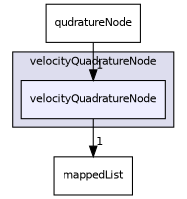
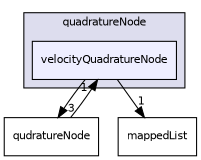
(93, 62) -> (104, 23)
none -> (74, 95)
